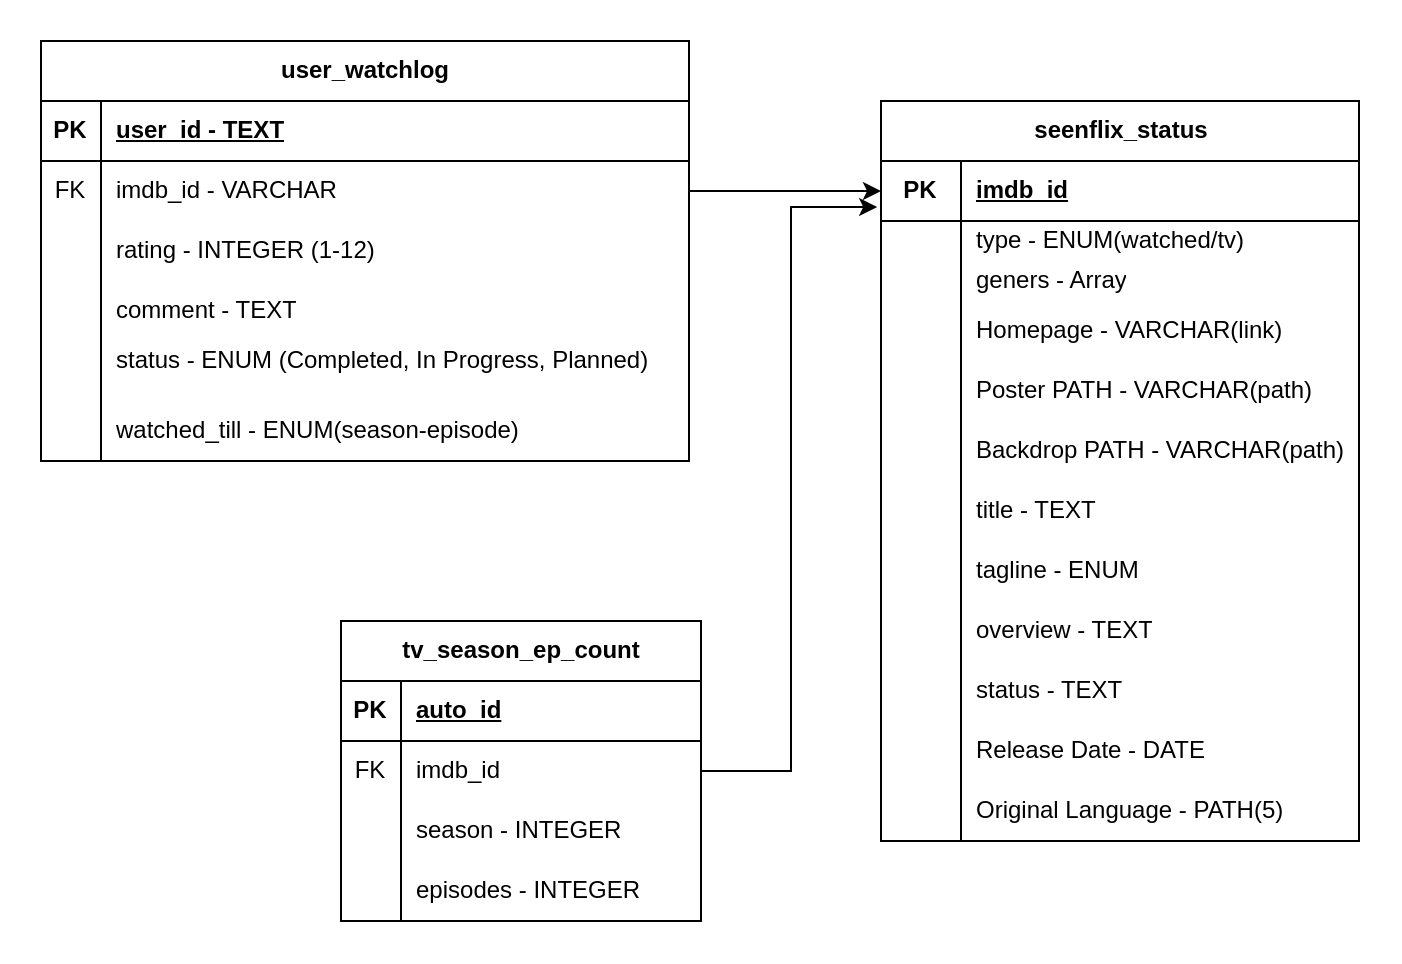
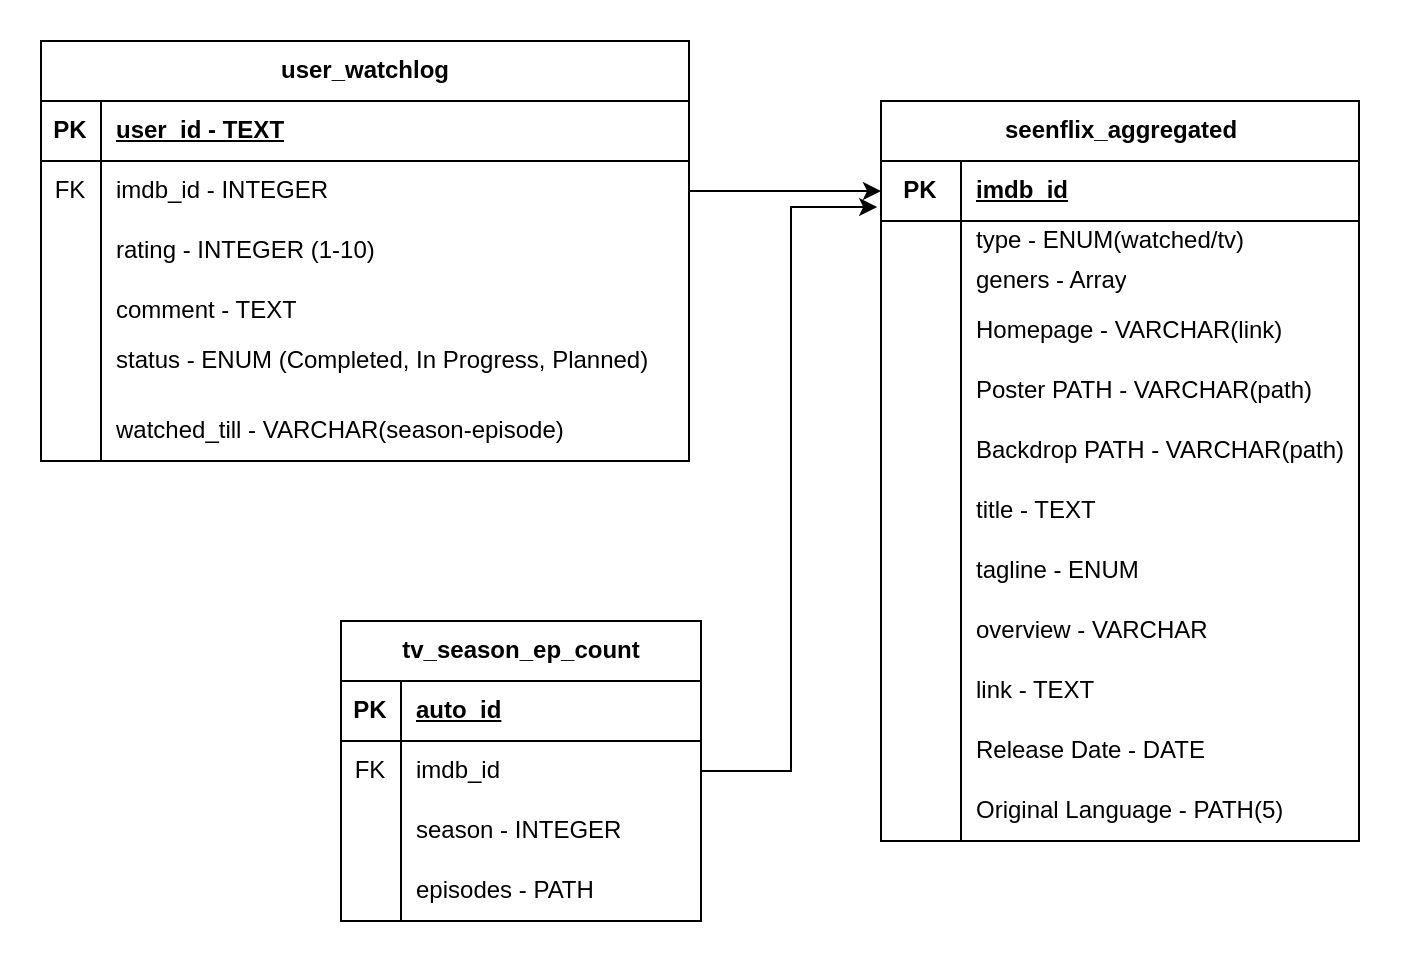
(1122, 131) -> (1122, 131)
(219, 191) -> (219, 191)
(259, 251) -> (259, 251)
(333, 431) -> (354, 431)
(1068, 631) -> (1089, 631)
(1058, 691) -> (1038, 691)
(529, 891) -> (508, 891)
